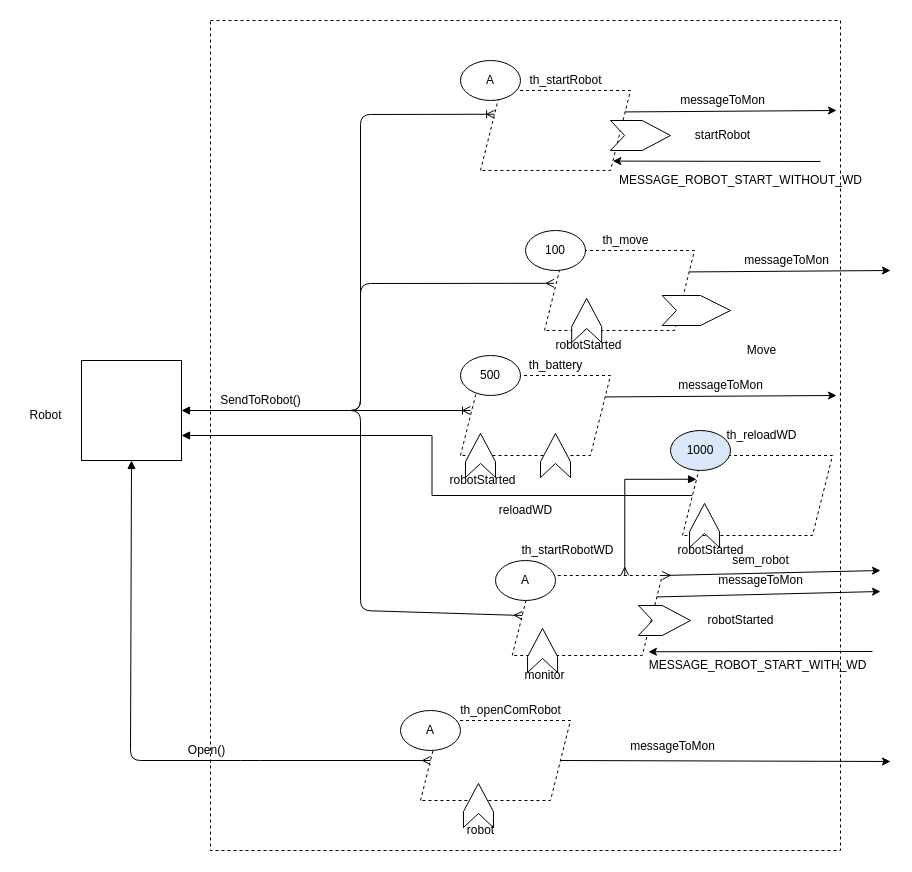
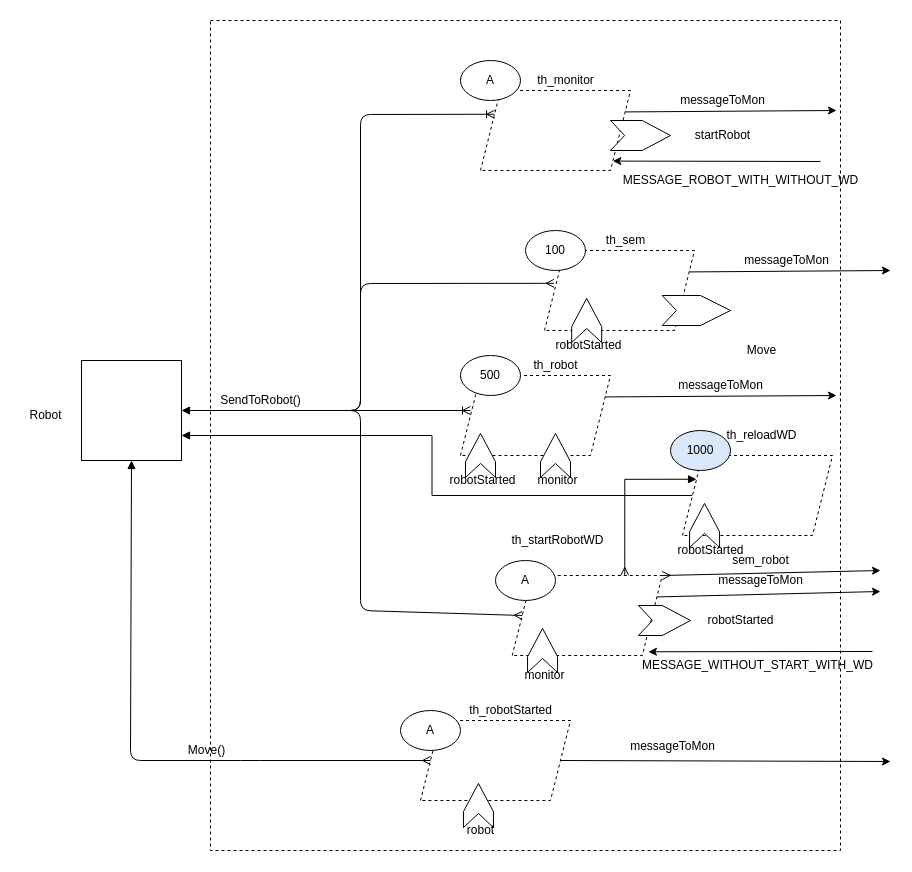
(566, 81) -> (566, 81)
(741, 181) -> (741, 181)
(626, 241) -> (626, 241)
(556, 366) -> (556, 366)
none -> (558, 481)
(526, 511) -> none
(567, 551) -> (557, 541)
(758, 666) -> (758, 666)
(511, 711) -> (511, 711)
(207, 751) -> (207, 751)
